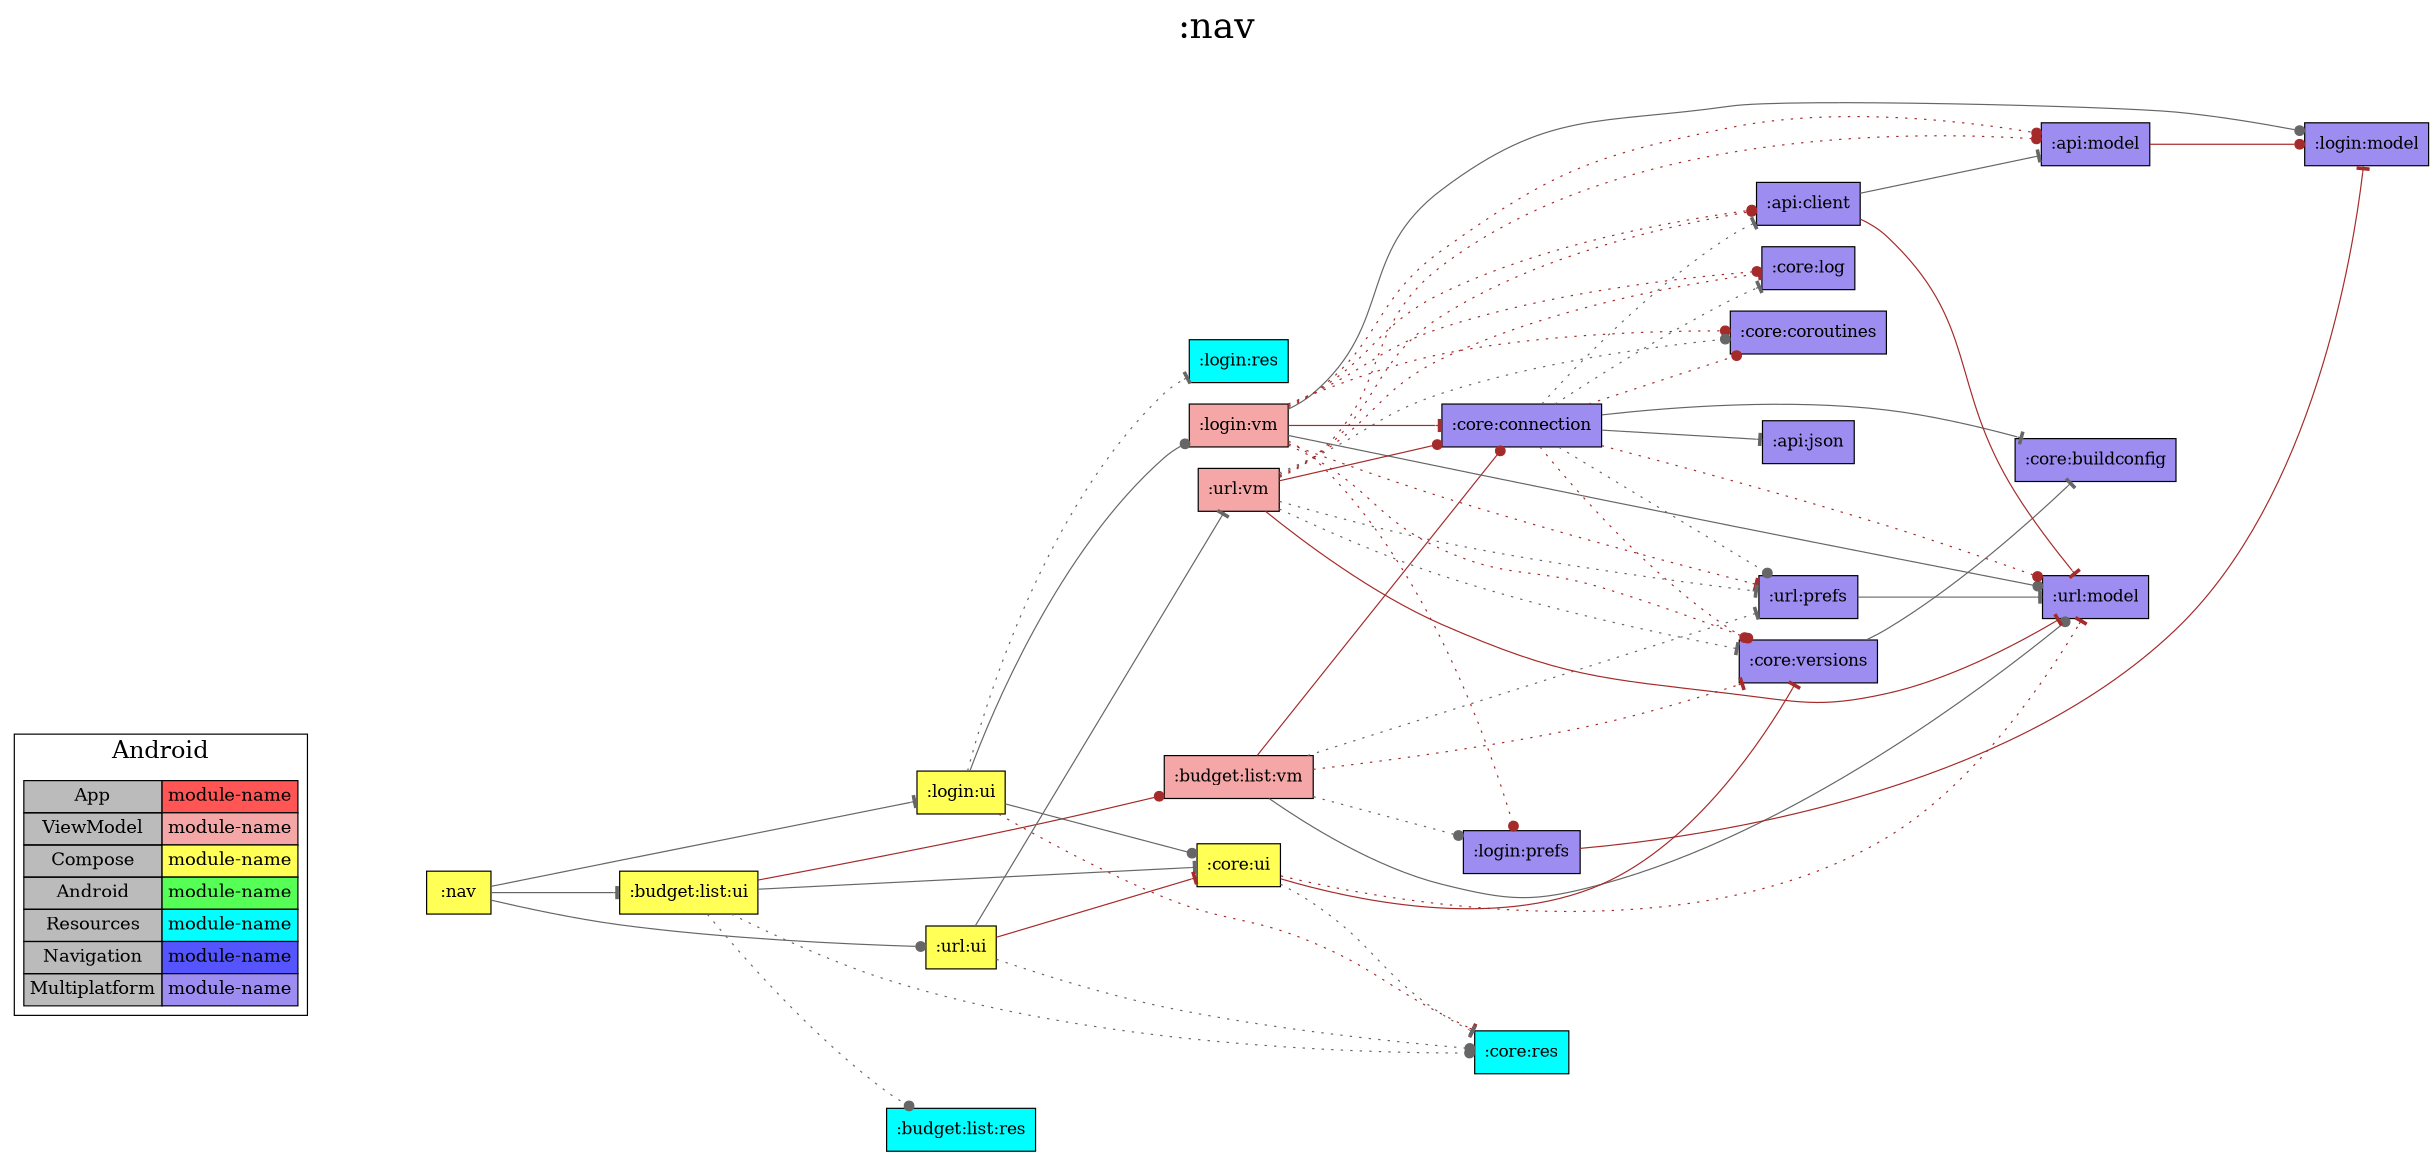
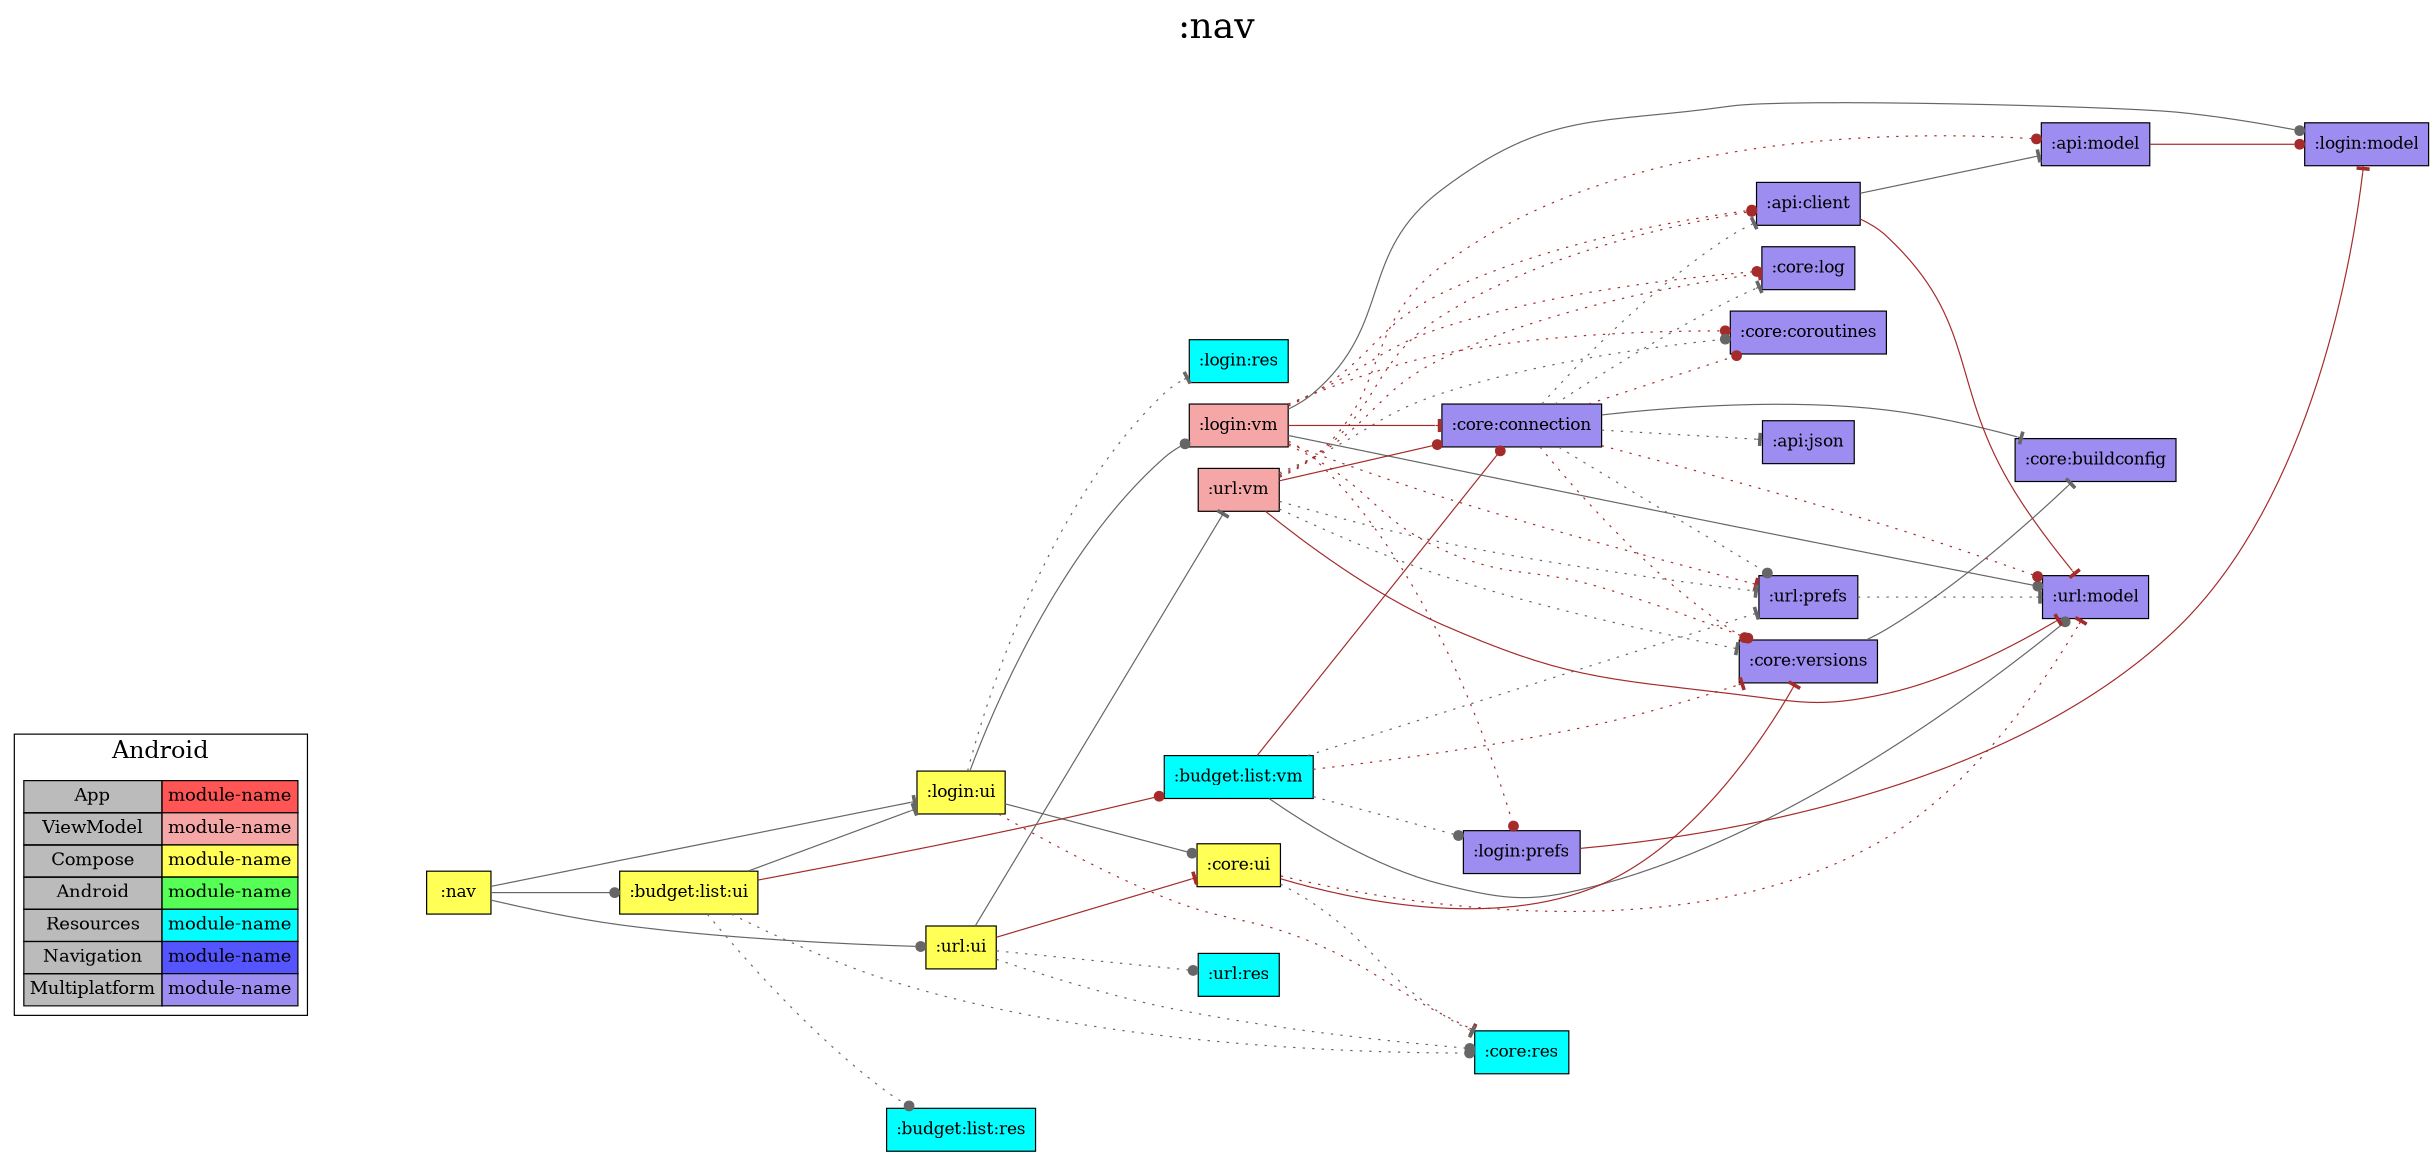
(1615, 155) -> none
(1679, 435) -> (1679, 435)
(1952, 597) -> (1952, 597)
(1239, 777) -> (1239, 777)
(975, 878) -> (829, 841)
(552, 893) -> (552, 893)
none -> (1239, 975)
